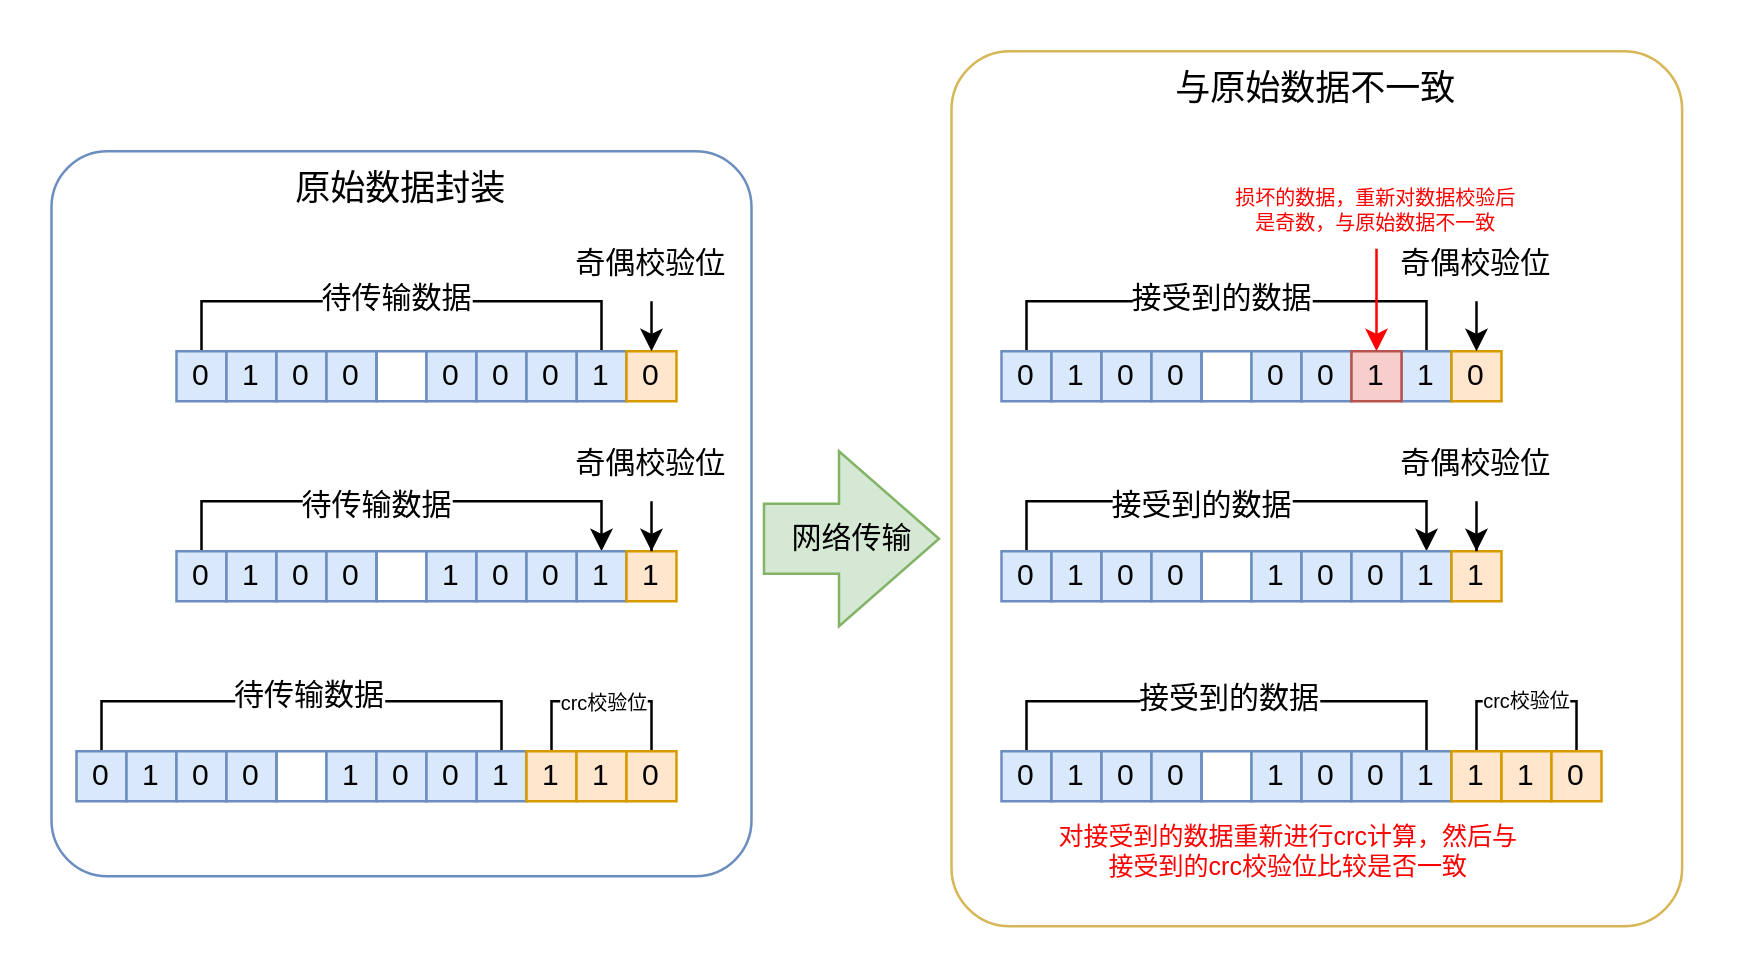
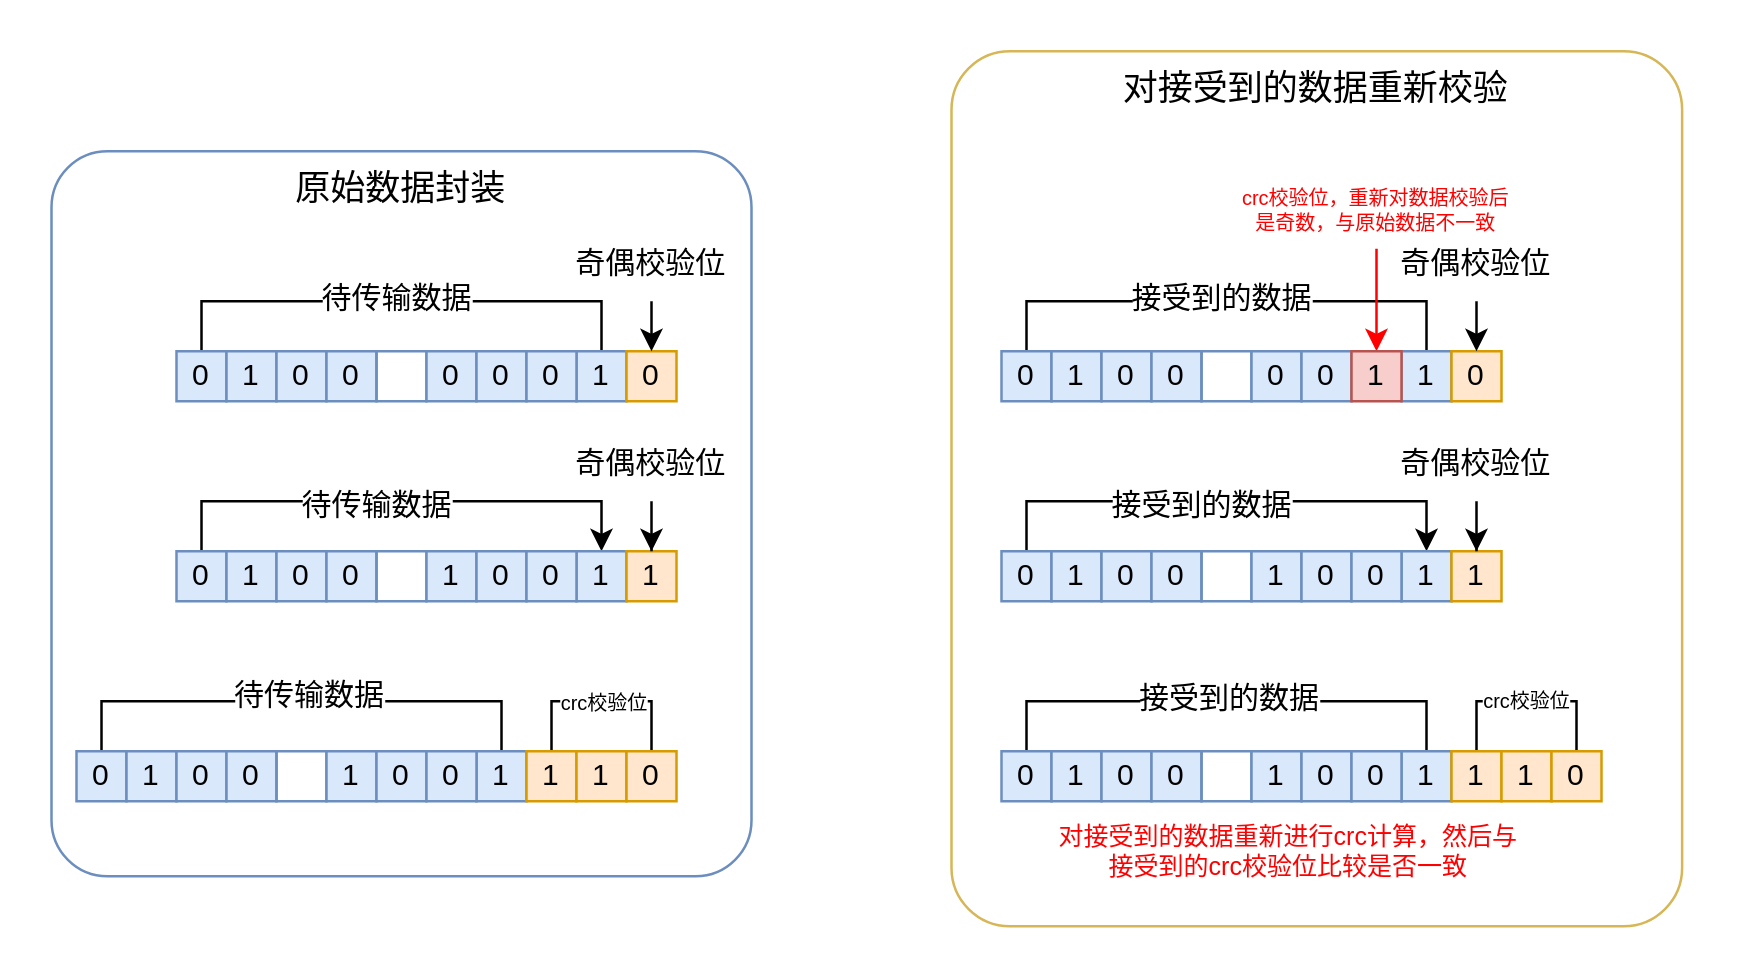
(1316, 90) -> (1316, 90)
(1376, 211) -> (1376, 211)
(851, 539) -> none
